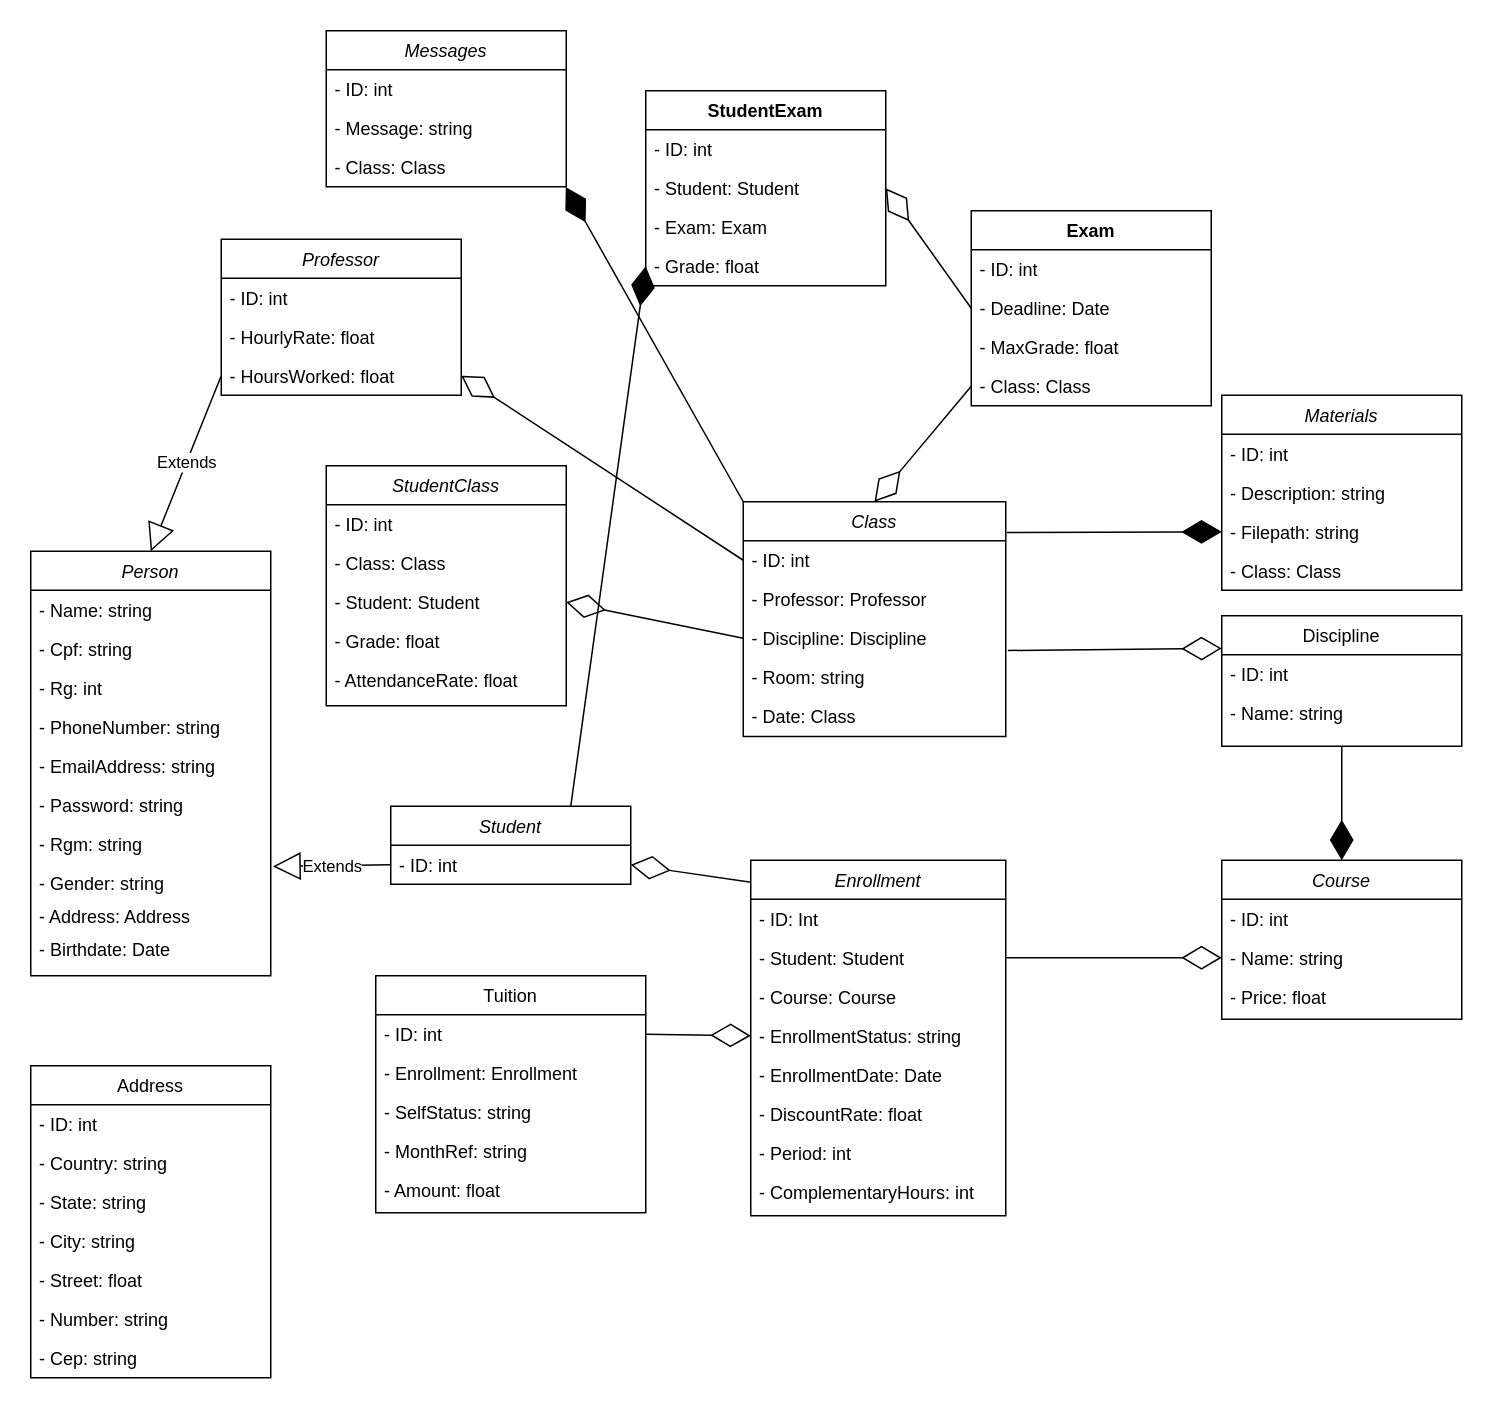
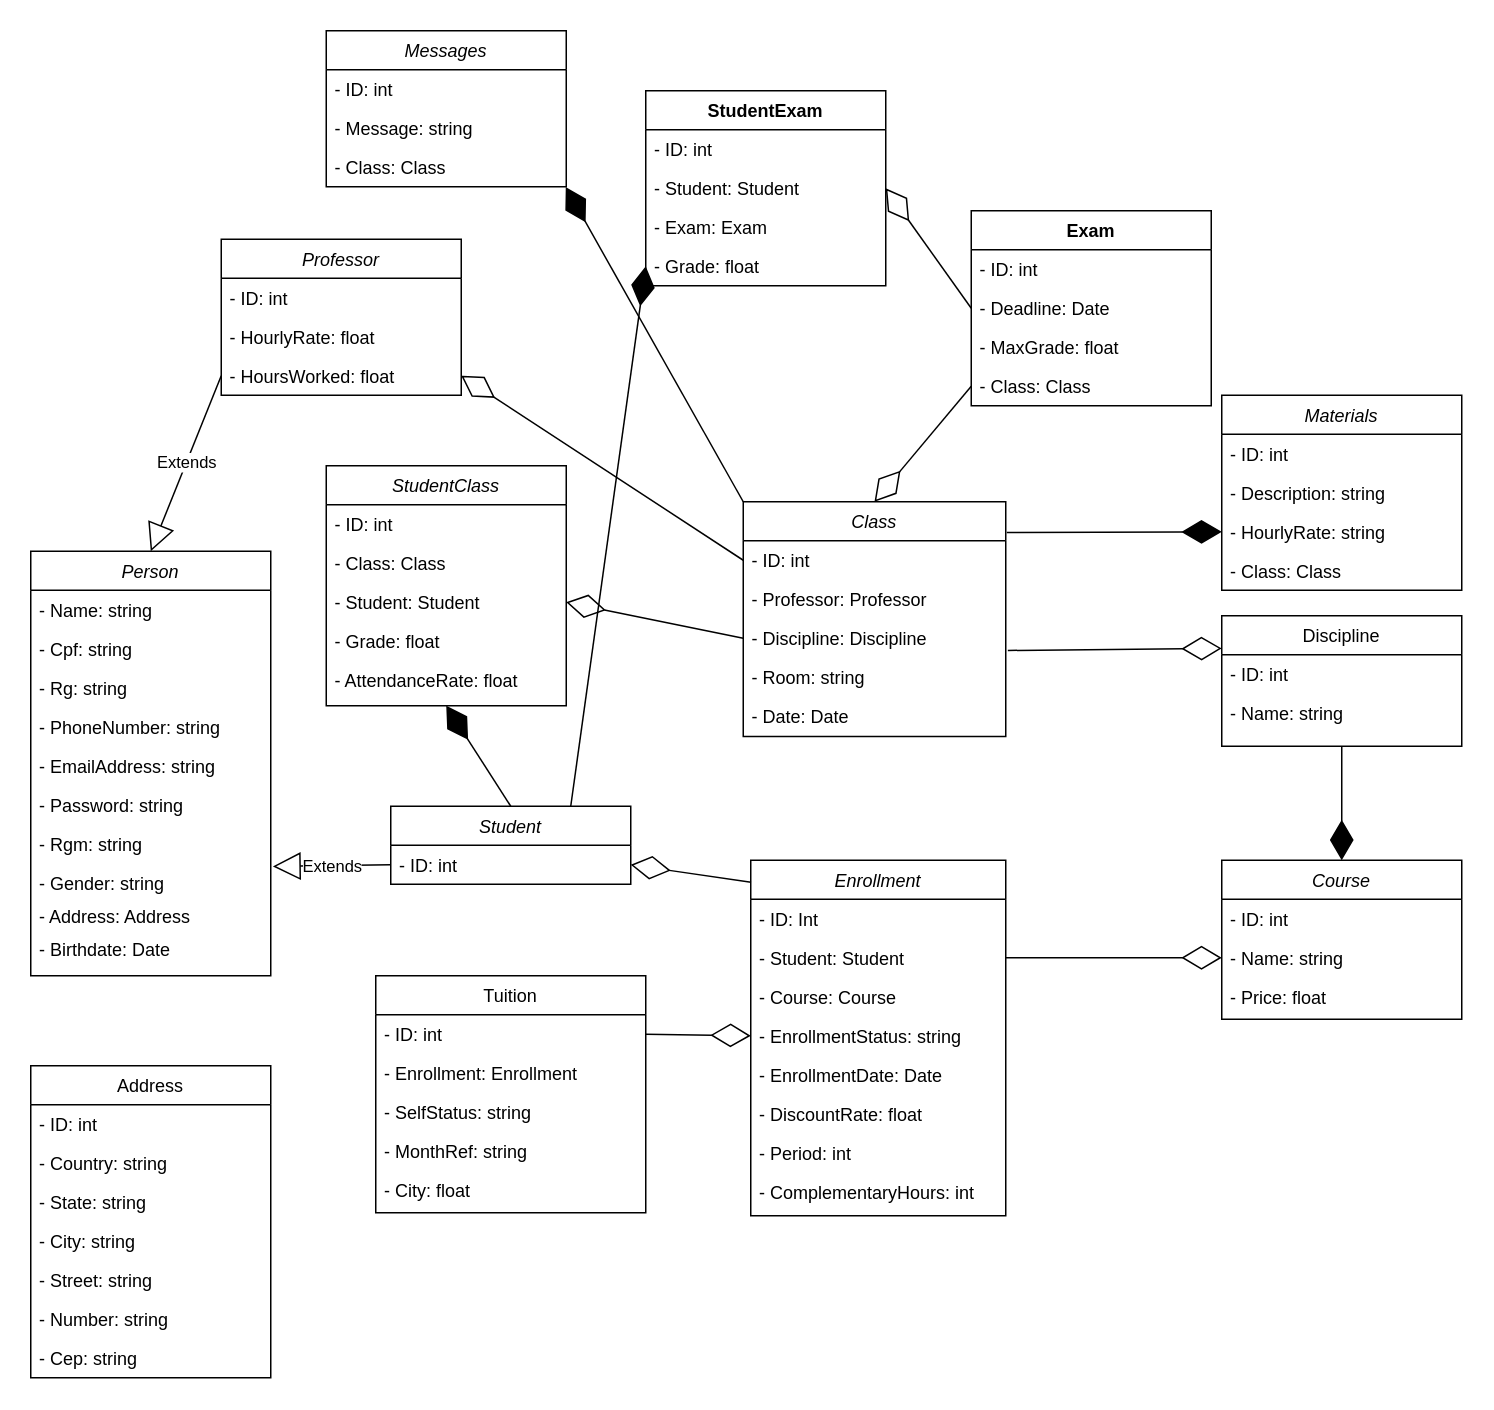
(1307, 534) -> (1320, 534)
(75, 689) -> (90, 689)
(808, 717) -> (805, 717)
none -> (489, 772)
(450, 1191) -> (438, 1191)
(105, 1281) -> (110, 1281)
